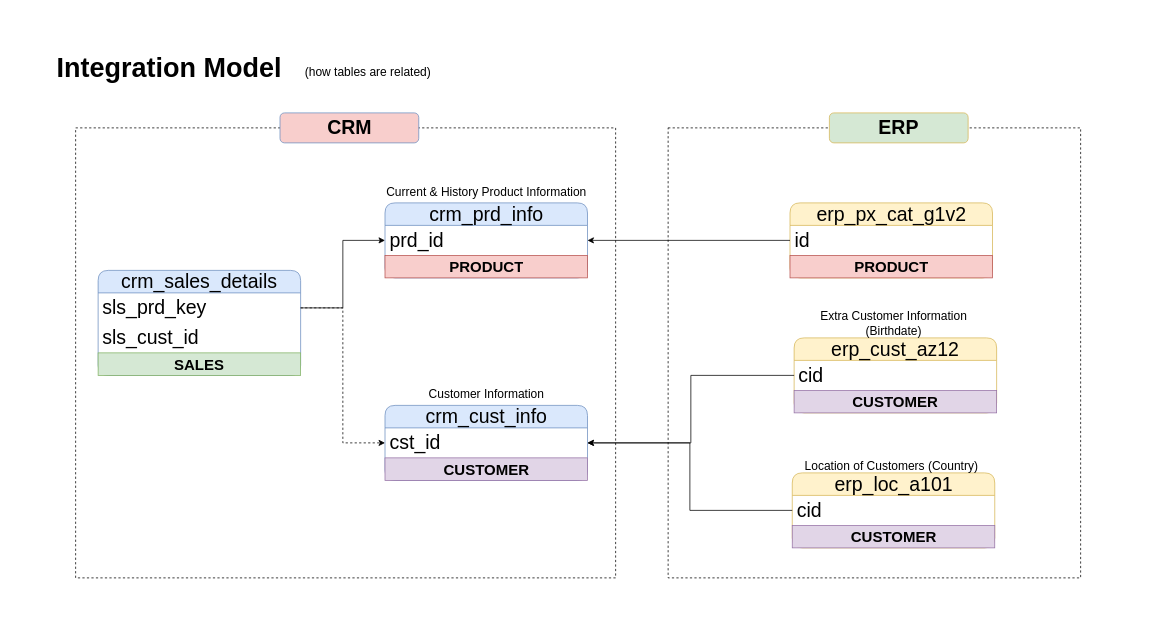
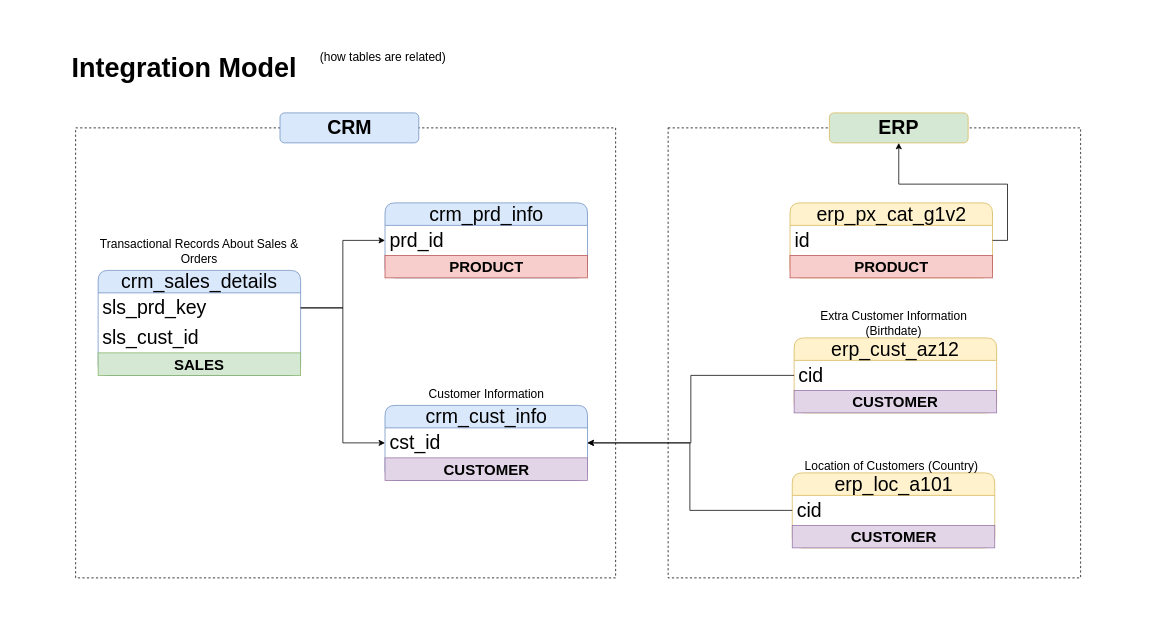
(169, 68) -> (184, 68)
(368, 72) -> (383, 57)
(349, 128) -> (349, 128)
(486, 192) -> none
(689, 240) -> (1007, 218)
none -> (199, 252)
(343, 393) -> (343, 393)
